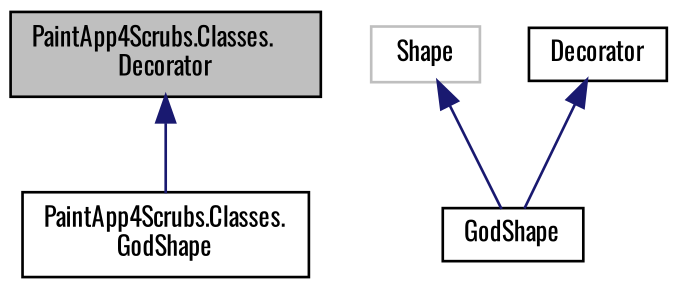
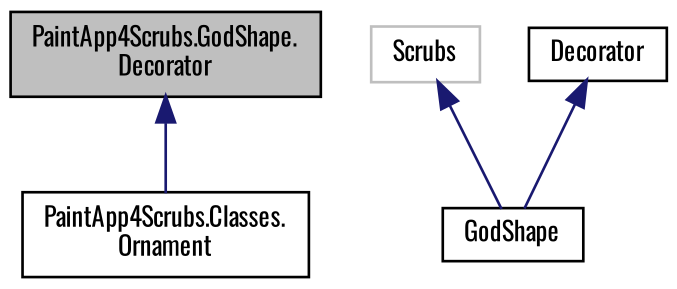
(166, 54) -> (166, 54)
(426, 54) -> (426, 54)
(166, 235) -> (166, 235)
